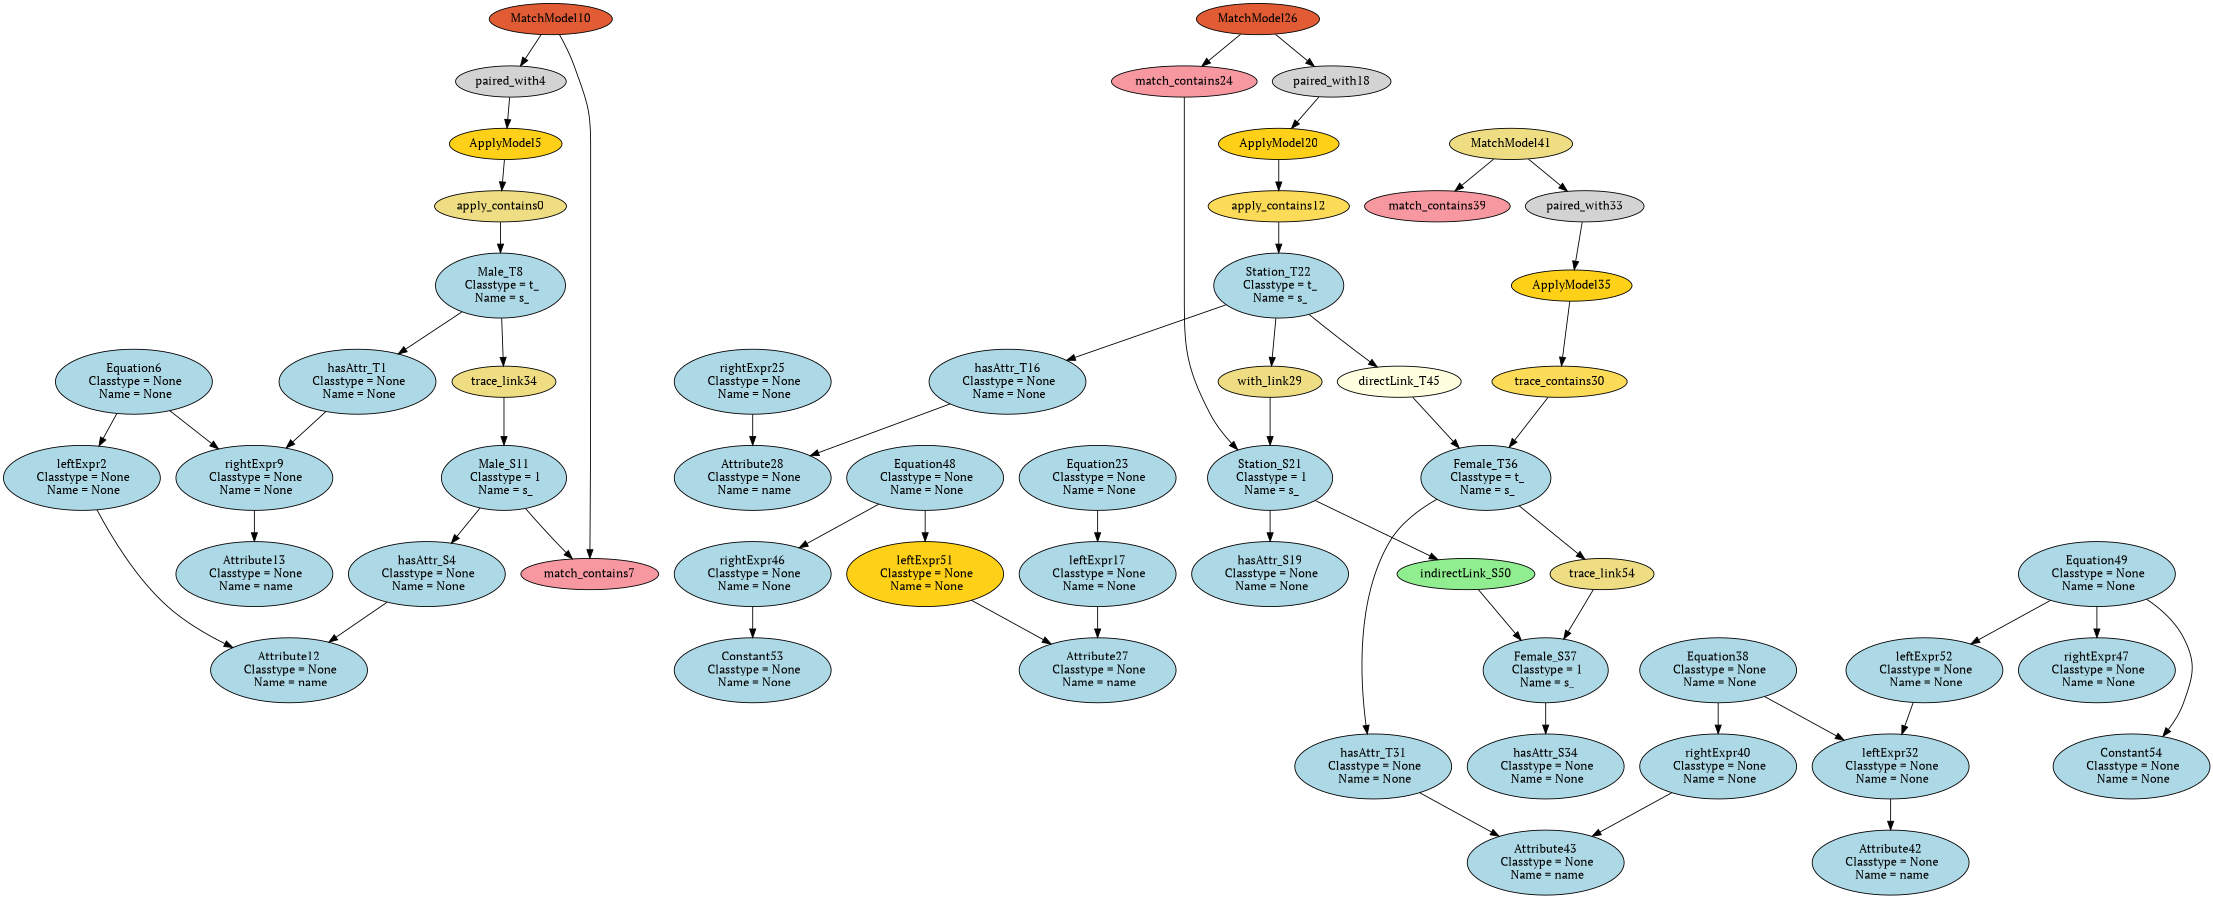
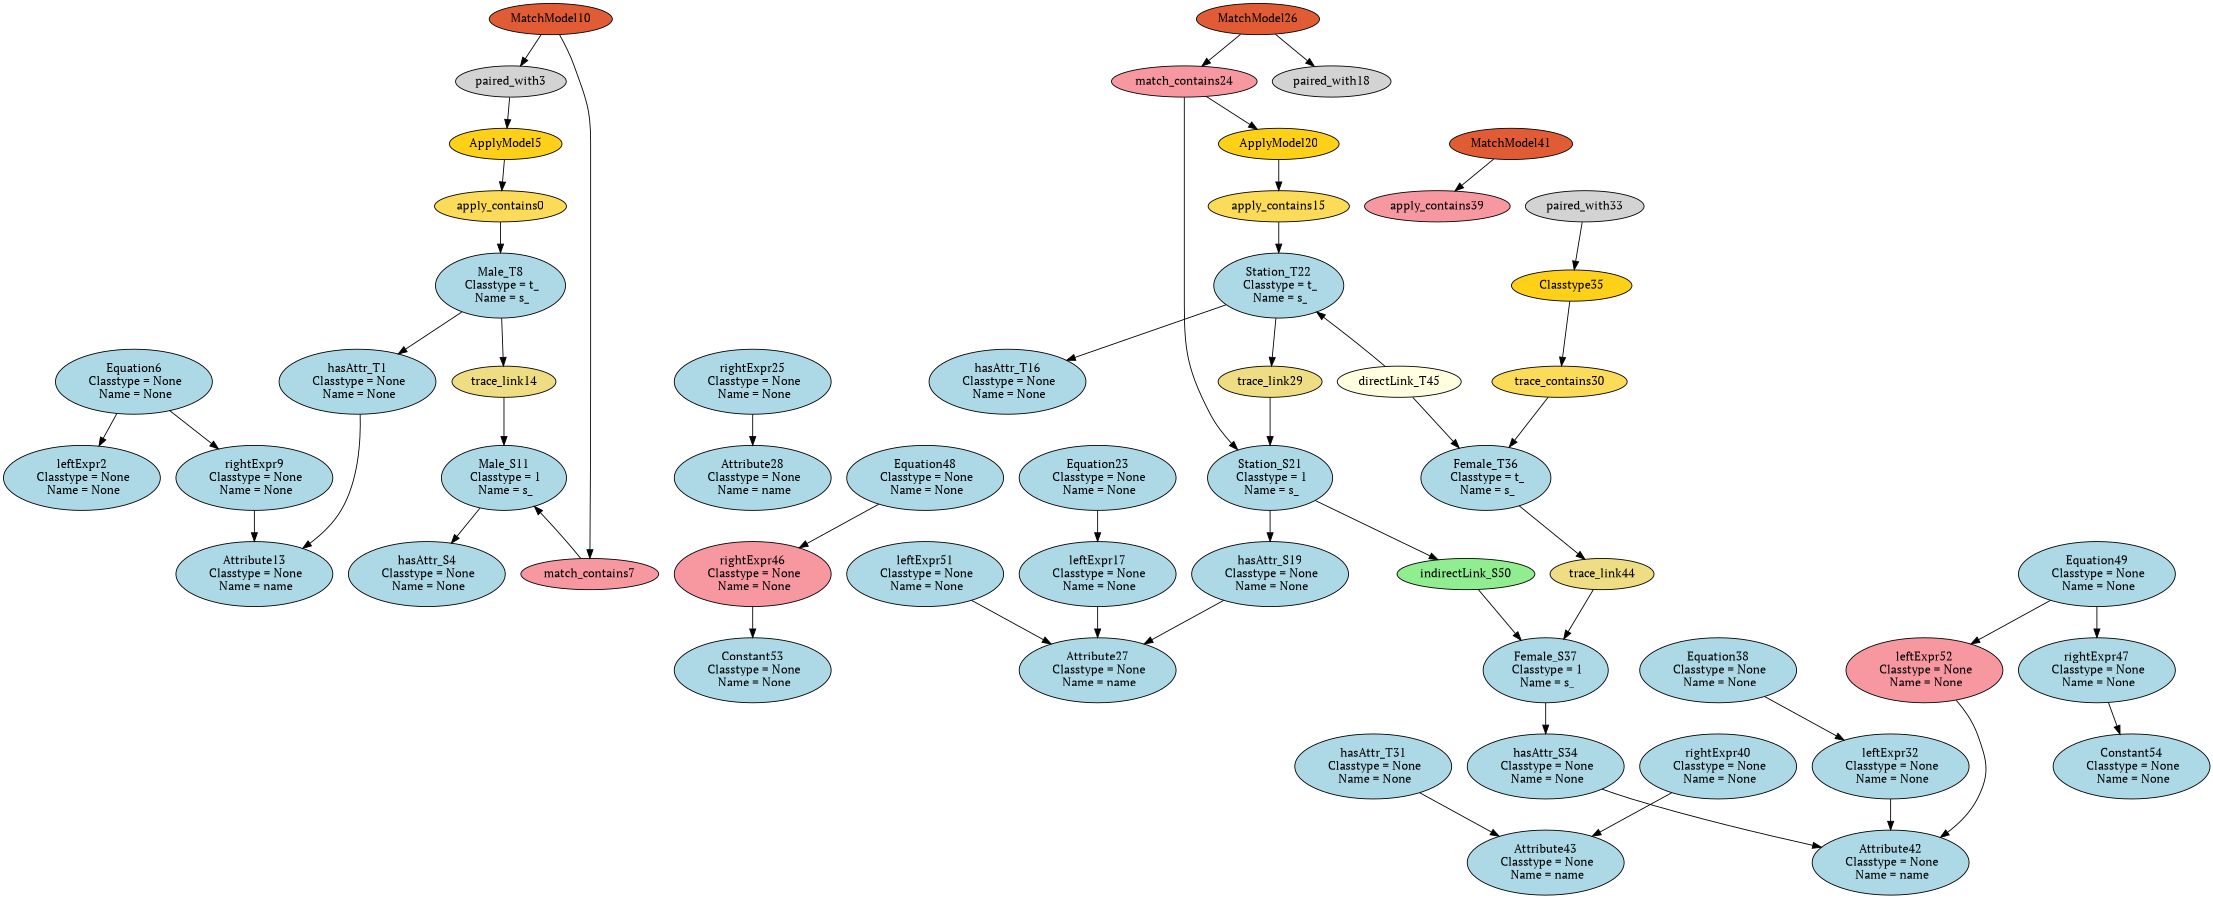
(511, 81) -> (511, 81)
(1308, 109) -> (1228, 110)
(1511, 144) -> (1511, 144)
(1544, 172) -> none
(501, 206) -> (501, 206)
(1279, 206) -> (1279, 206)
(1437, 206) -> (1437, 206)
(1572, 286) -> (1572, 286)
(1339, 338) -> (1355, 341)
(504, 382) -> (504, 382)
(1270, 382) -> (1270, 382)
(309, 427) -> (352, 486)
(884, 428) -> none
(925, 521) -> none
(545, 531) -> (561, 535)
(753, 574) -> (753, 574)
(925, 574) -> (925, 574)
(1602, 574) -> (1602, 574)
(1368, 600) -> none
none -> (1188, 620)
(2191, 659) -> (2113, 714)
(289, 670) -> none
(1924, 670) -> (1924, 670)
(1718, 714) -> none
(1909, 714) -> (1986, 769)
none -> (1707, 820)
